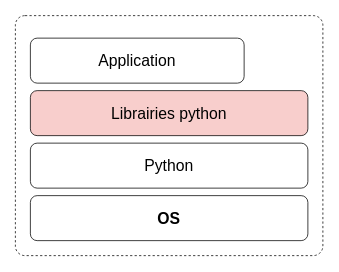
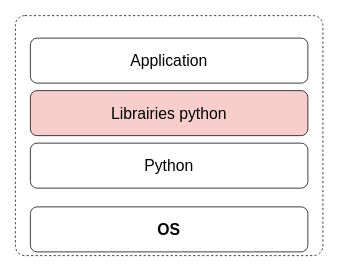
(137, 60) -> (169, 60)
(169, 218) -> (169, 229)
